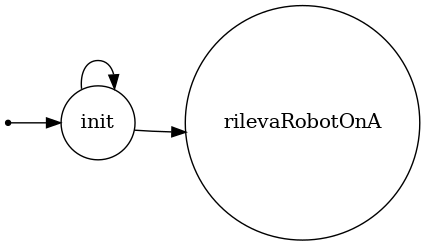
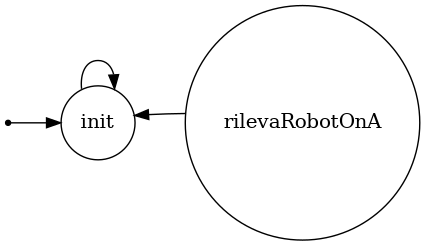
(153, 131) -> (167, 114)
